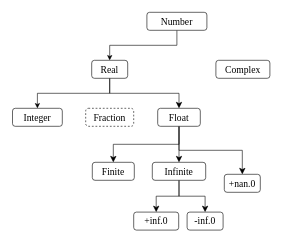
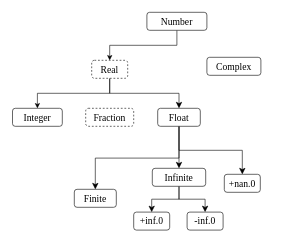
(110, 69) -> (110, 69)
(243, 69) -> (234, 66)
(113, 171) -> (95, 198)
(179, 171) -> (179, 177)
(156, 221) -> (152, 221)
